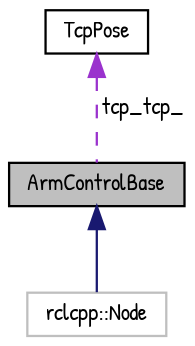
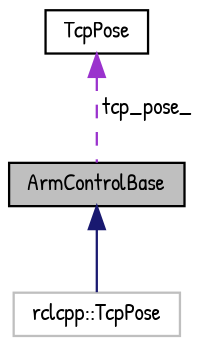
(141, 108) -> (146, 108)
(97, 314) -> (97, 314)
